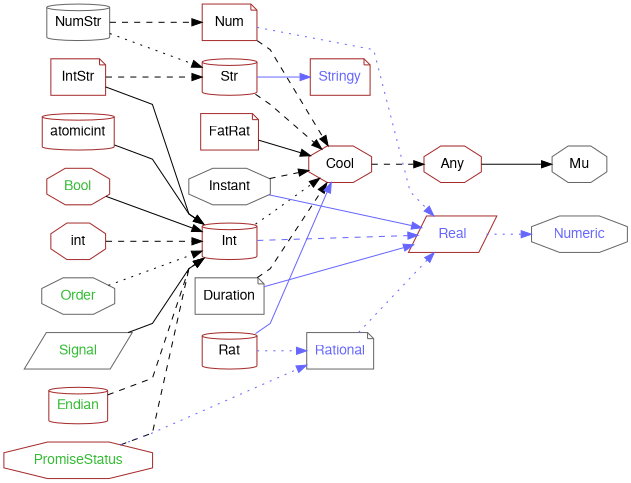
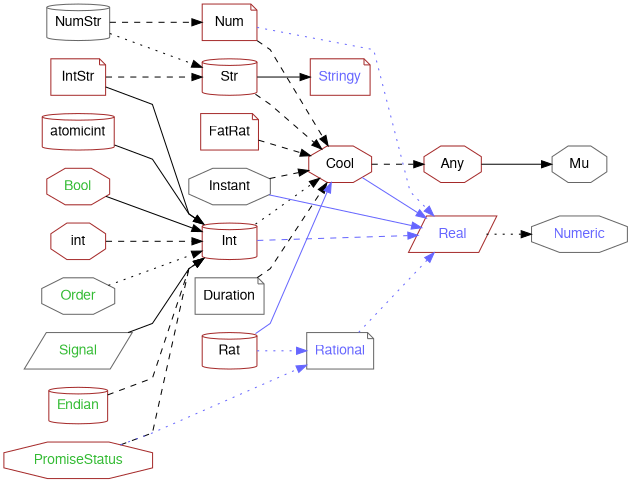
(278, 77) -> (278, 77)
(280, 146) -> (280, 146)
(504, 234) -> (504, 234)
(334, 267) -> (390, 195)
